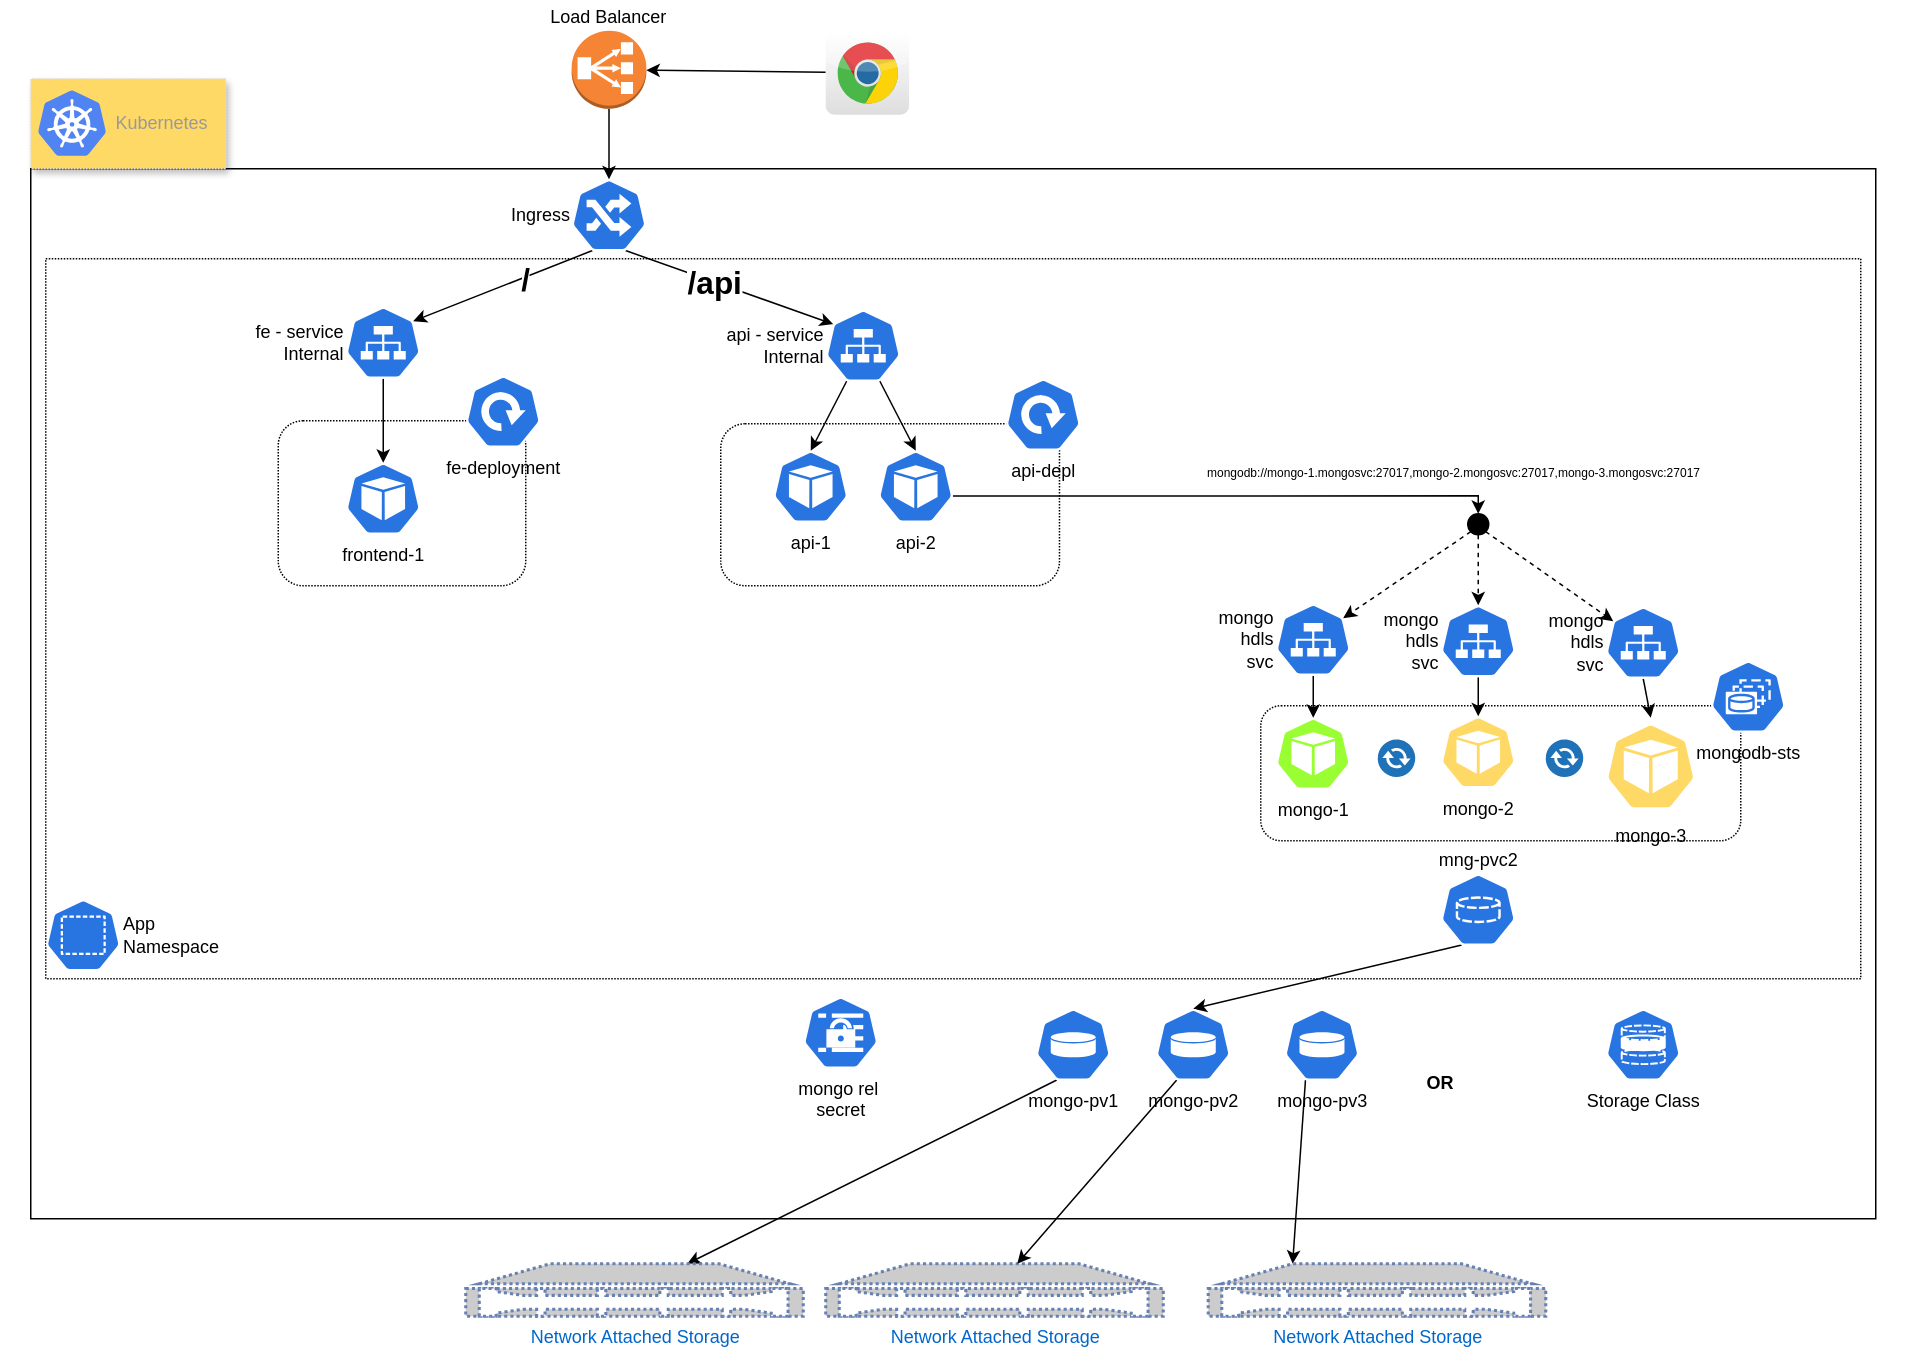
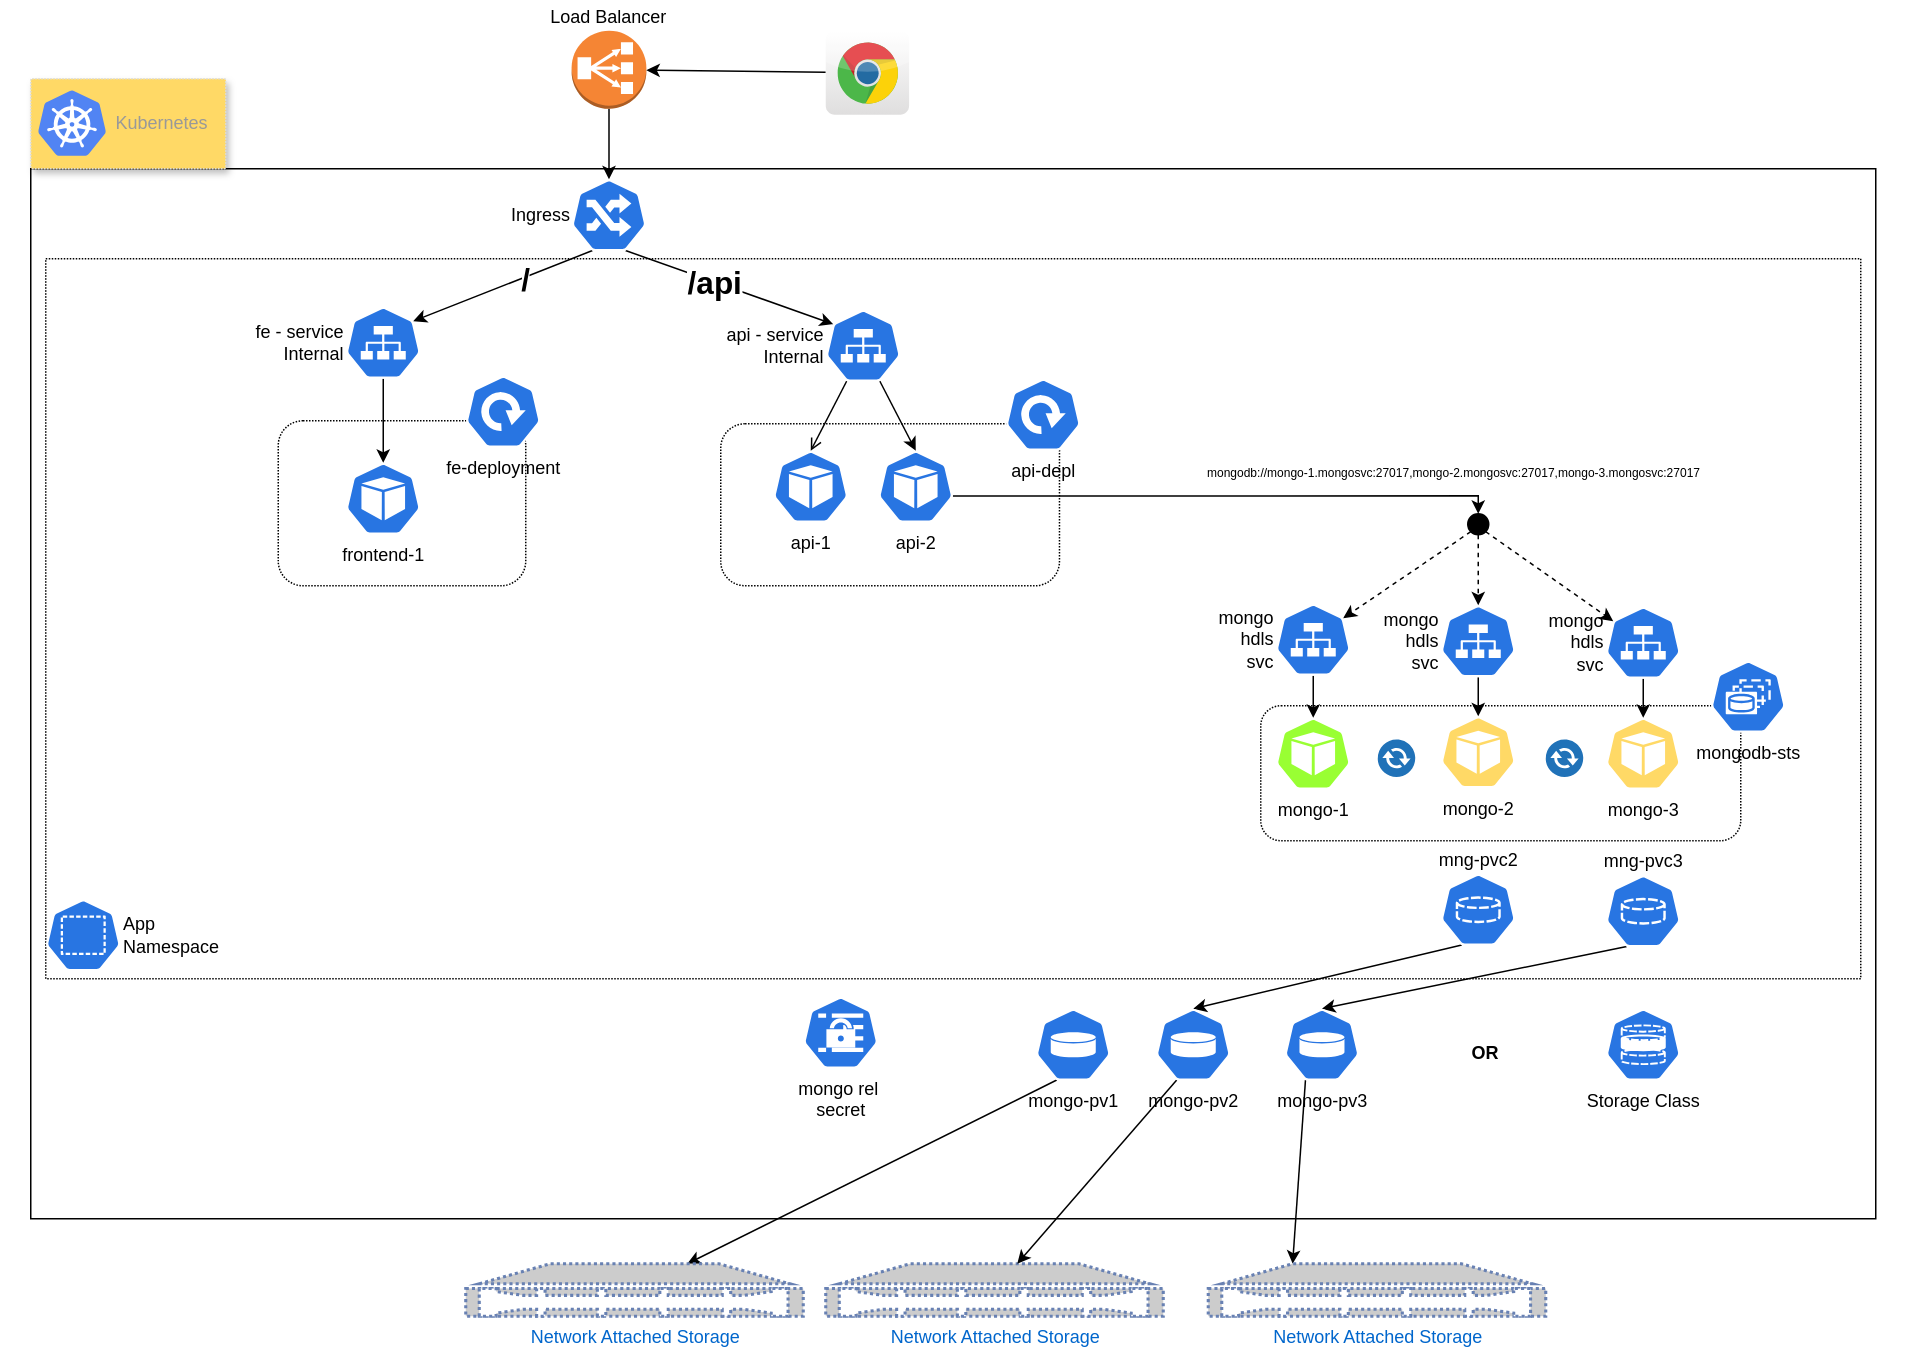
(816, 440) -> (815, 442)
(1651, 767) -> (1643, 754)
none -> (1643, 911)
none -> (1480, 977)
(1441, 1084) -> (1486, 1054)
